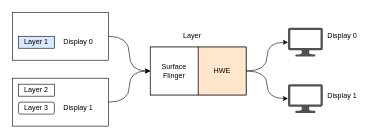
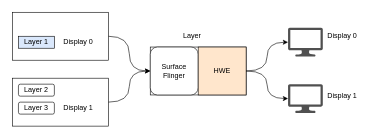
(174, 71) -> (174, 71)
(36, 90) -> (36, 90)
